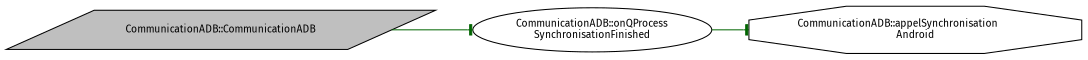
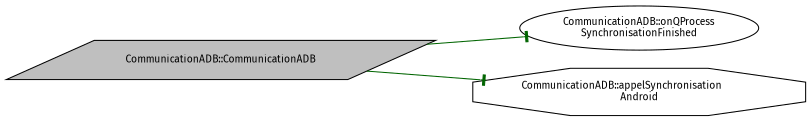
(728, 30) -> (424, 75)
